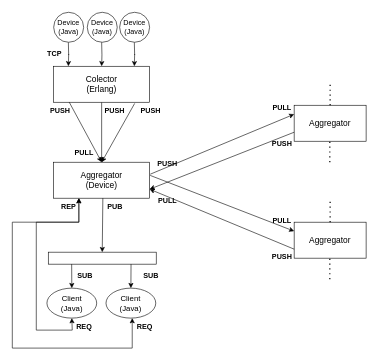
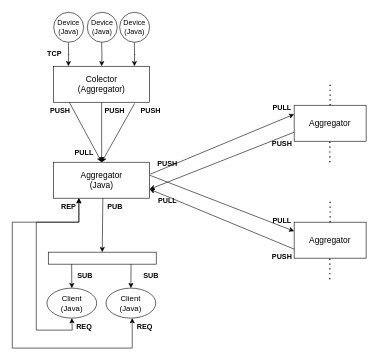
(102, 84) -> (102, 84)
(102, 180) -> (102, 180)
